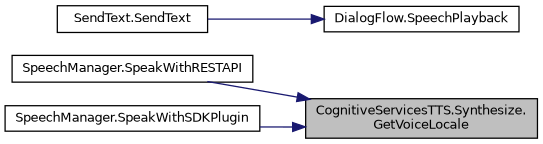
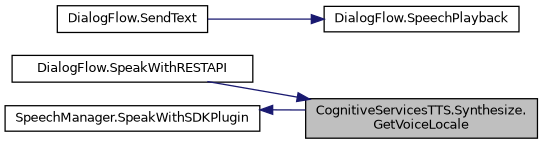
(132, 19) -> (132, 19)
(132, 69) -> (132, 69)
(276, 127) -> (289, 110)
